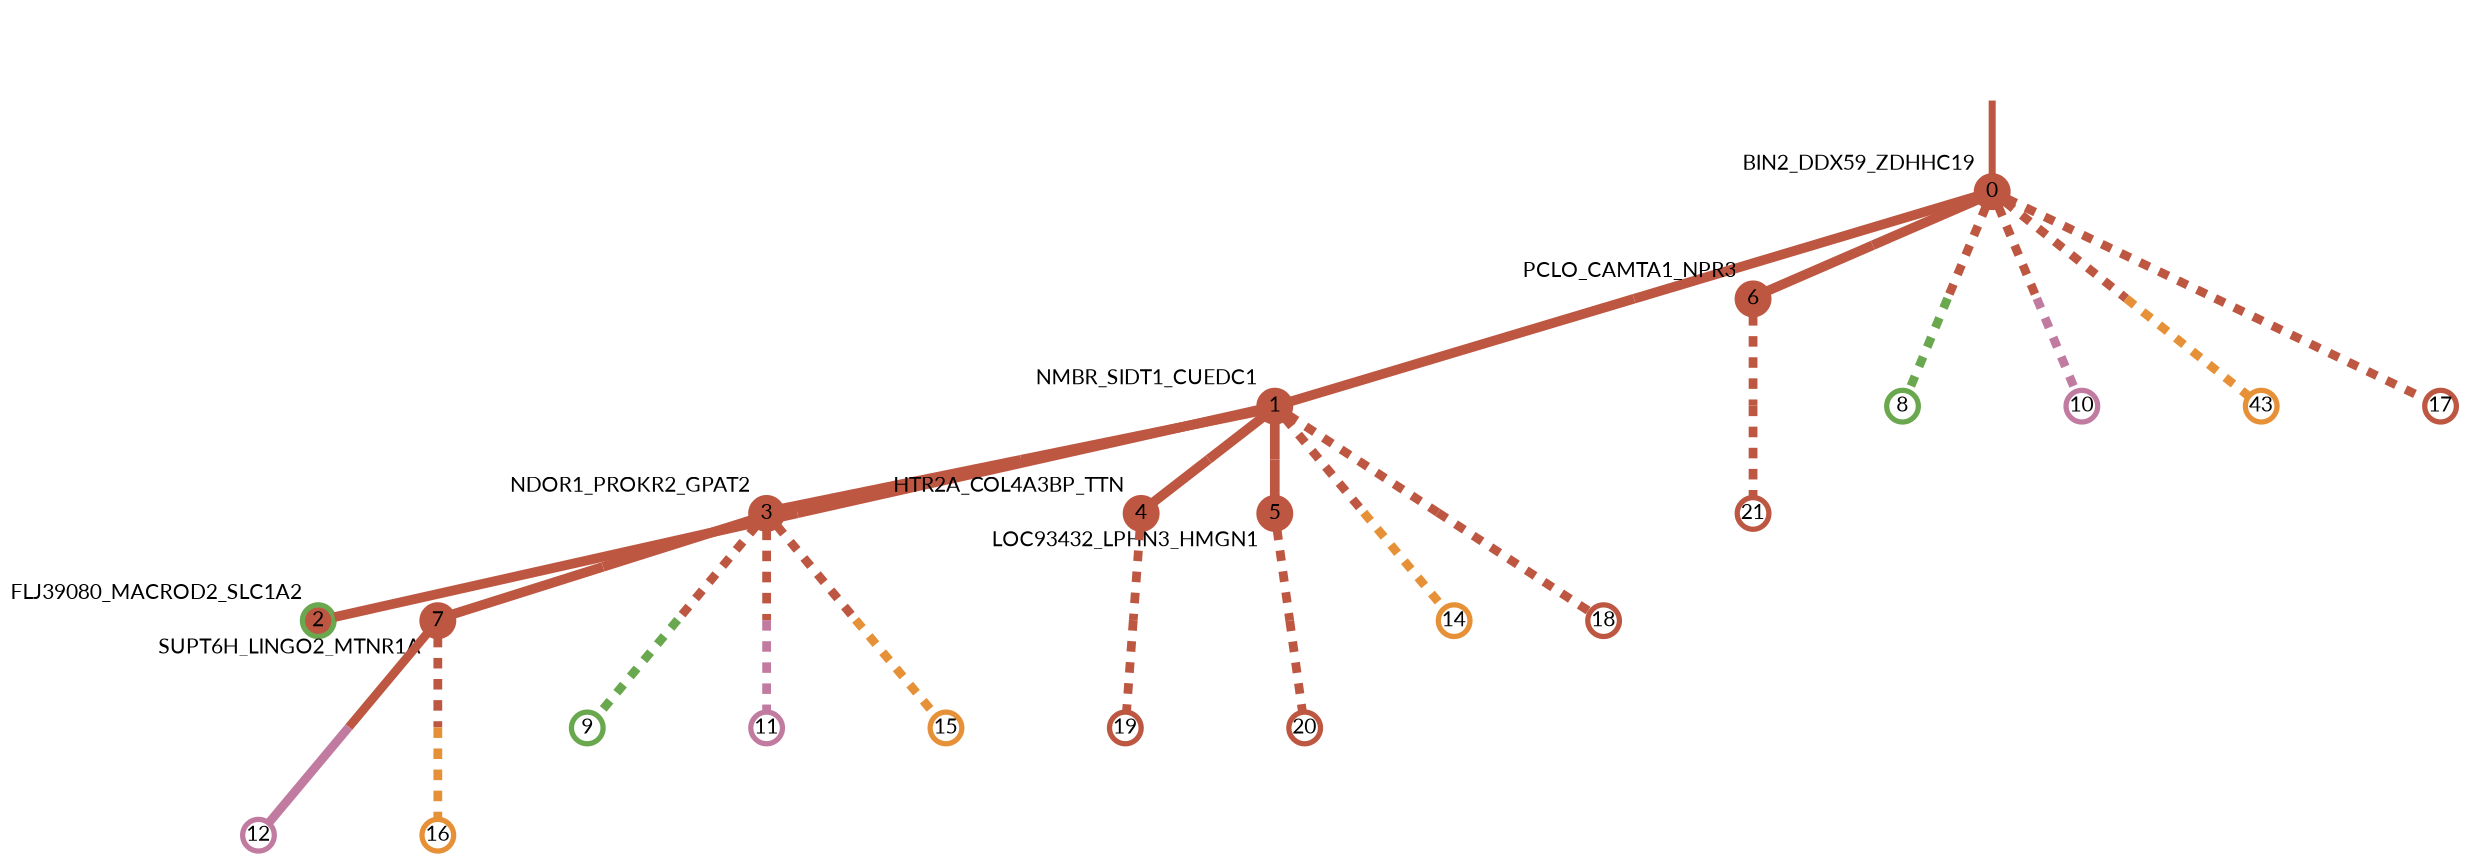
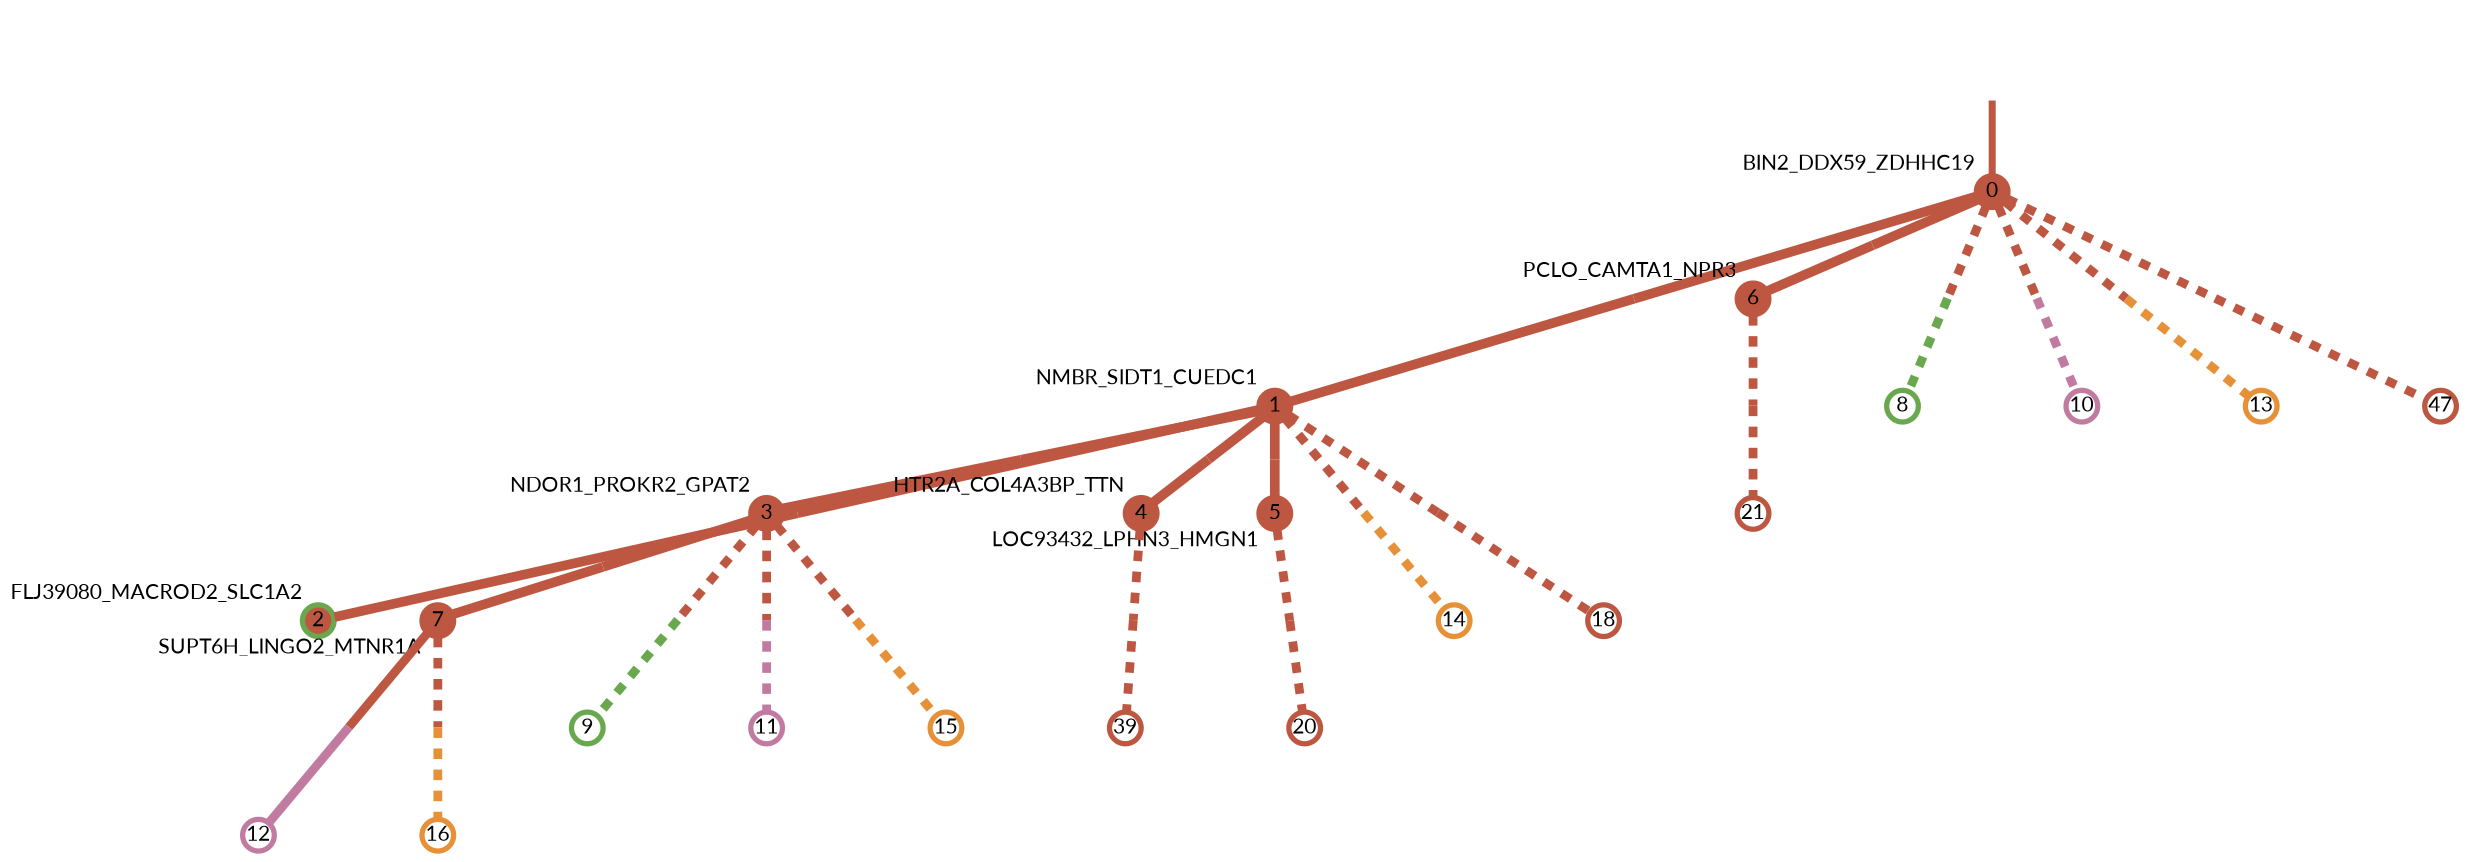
(2261, 406) -> (2261, 406)
(2441, 406) -> (2441, 406)
(1125, 728) -> (1125, 728)
